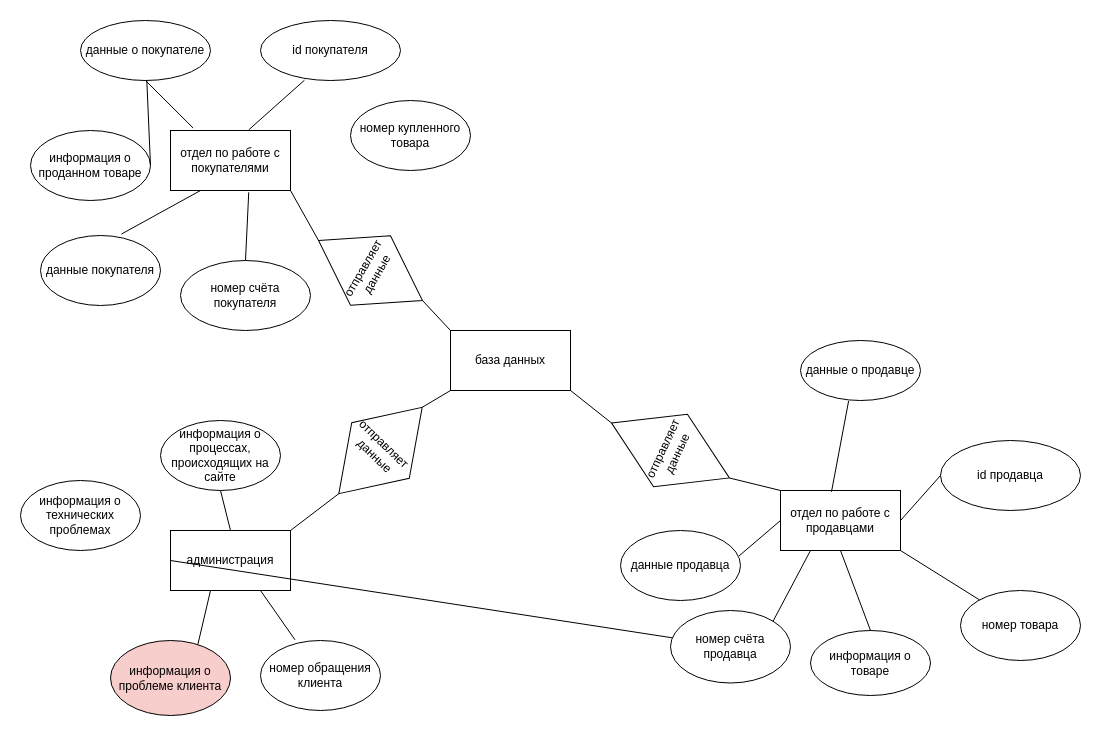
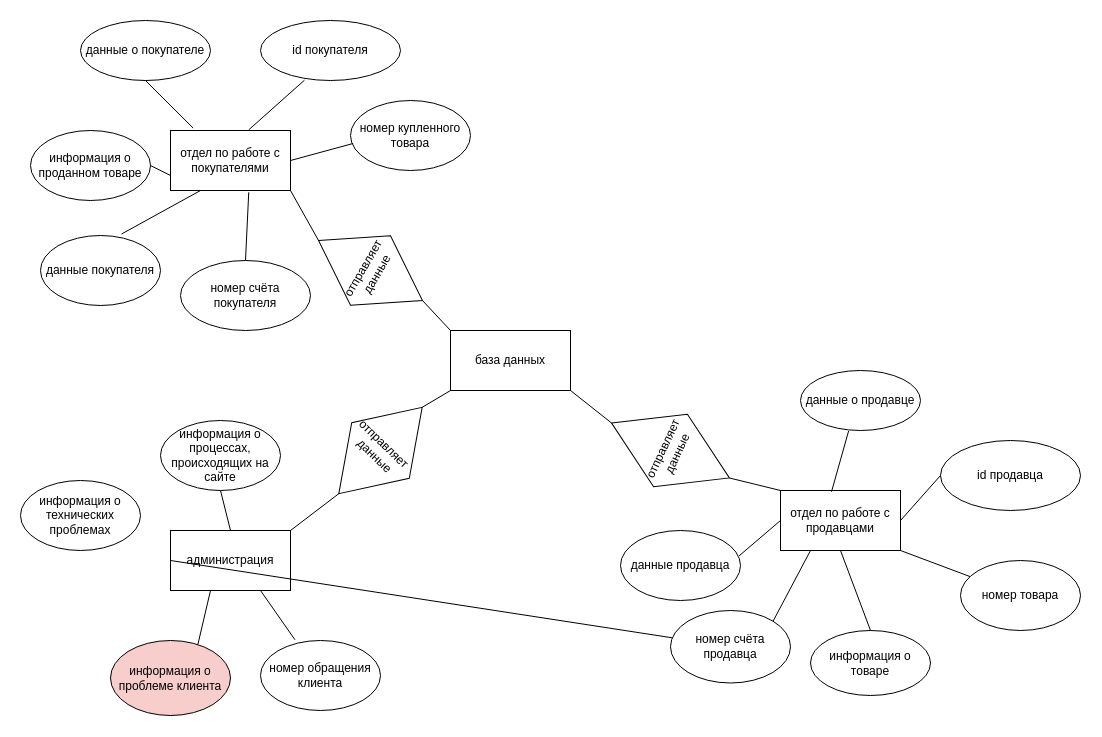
(149, 125) -> (161, 171)
none -> (321, 152)
(861, 371) -> (861, 401)
(1021, 626) -> (1021, 596)
